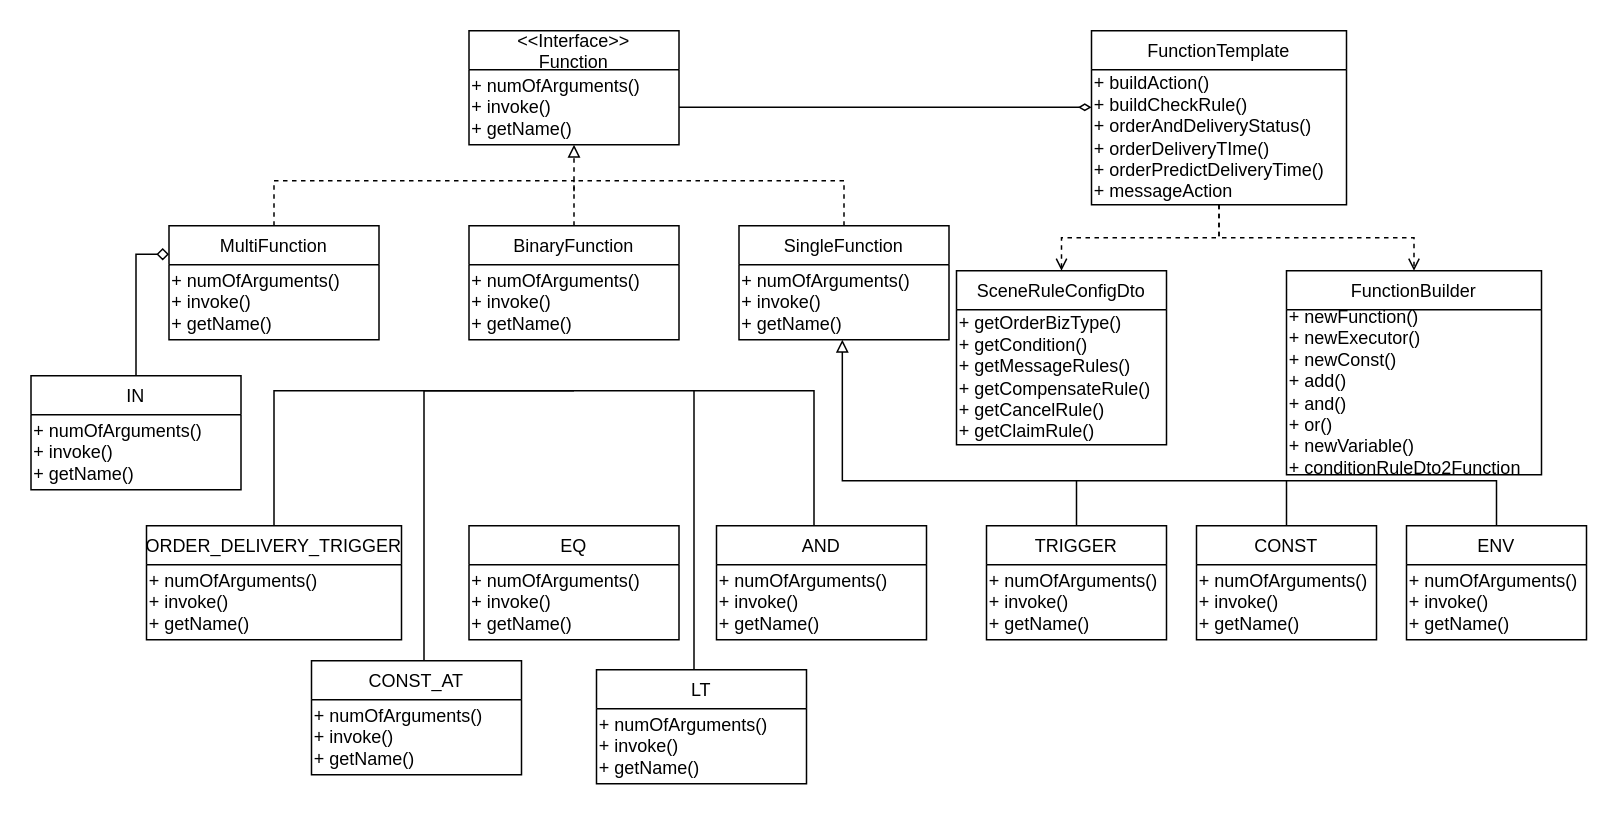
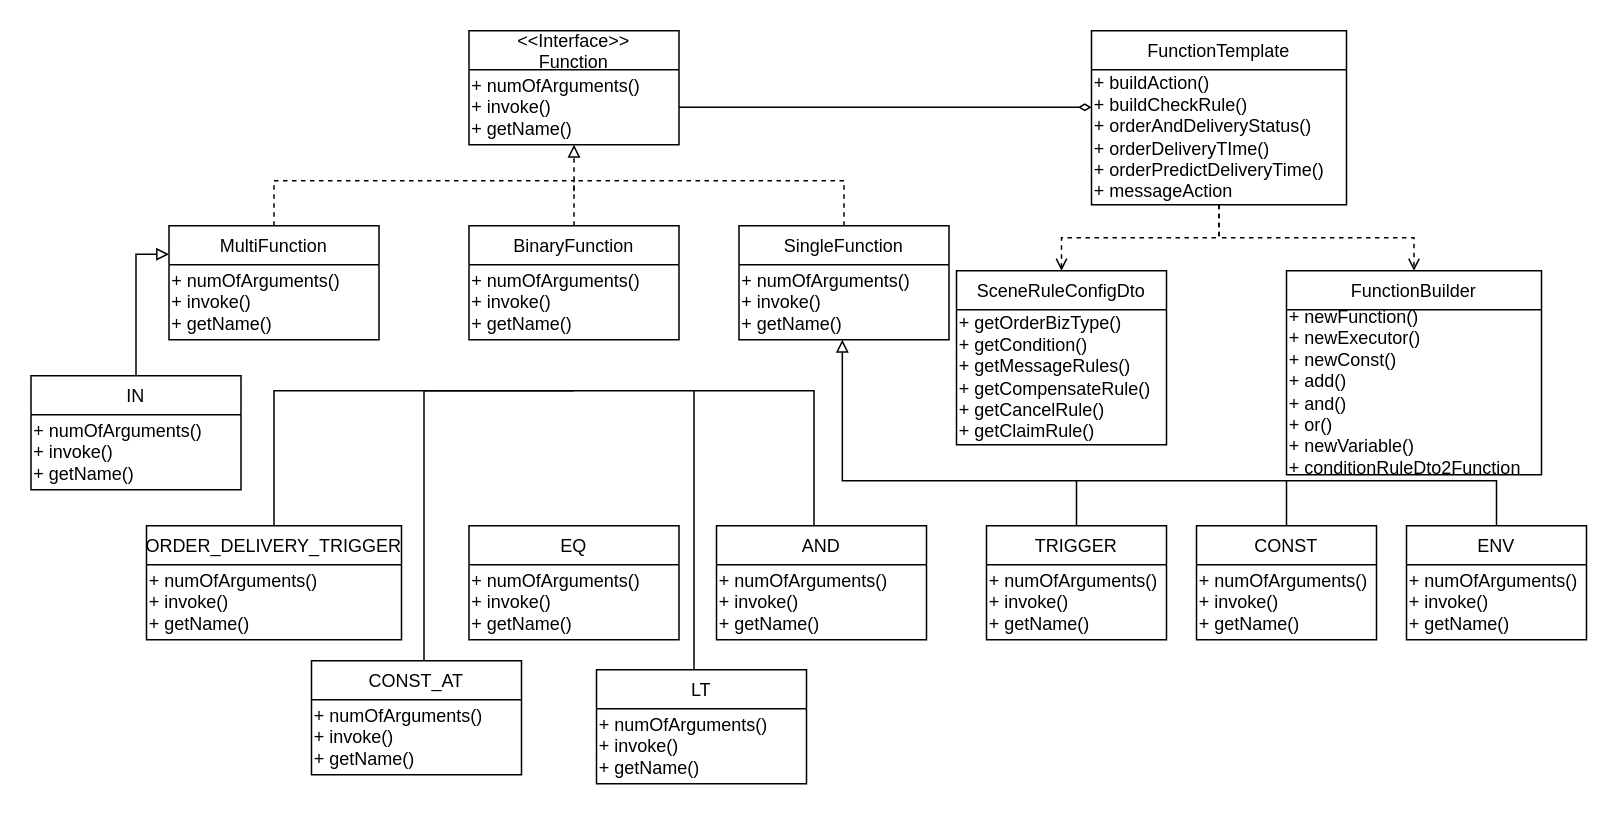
(155, 254) -> (156, 254)
